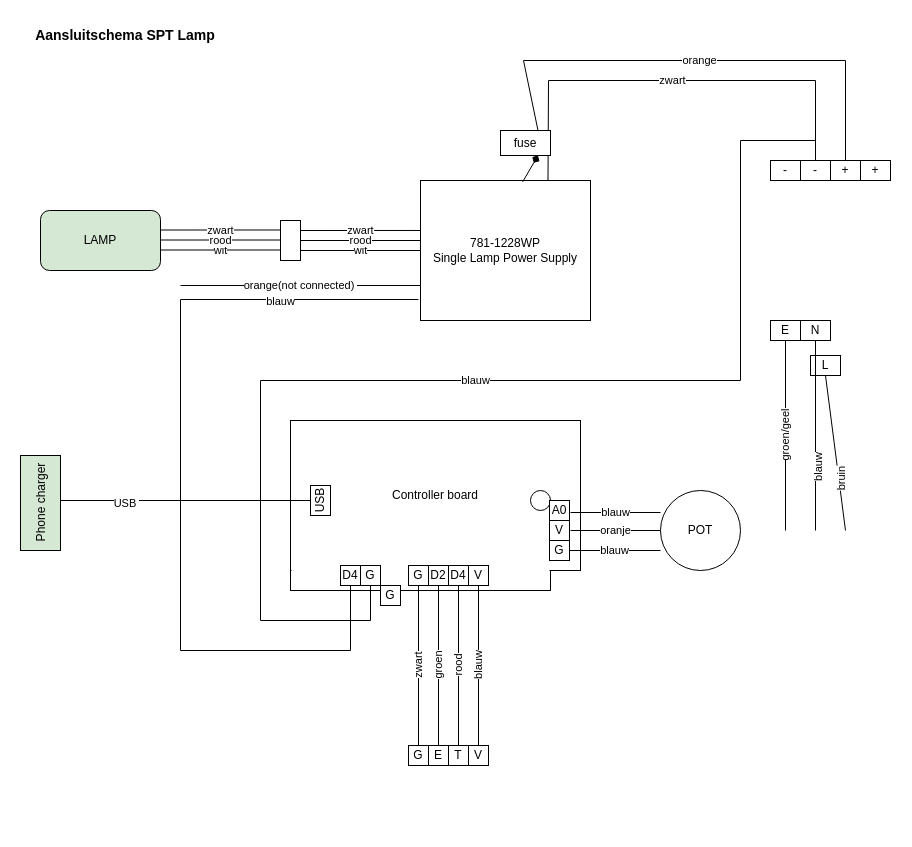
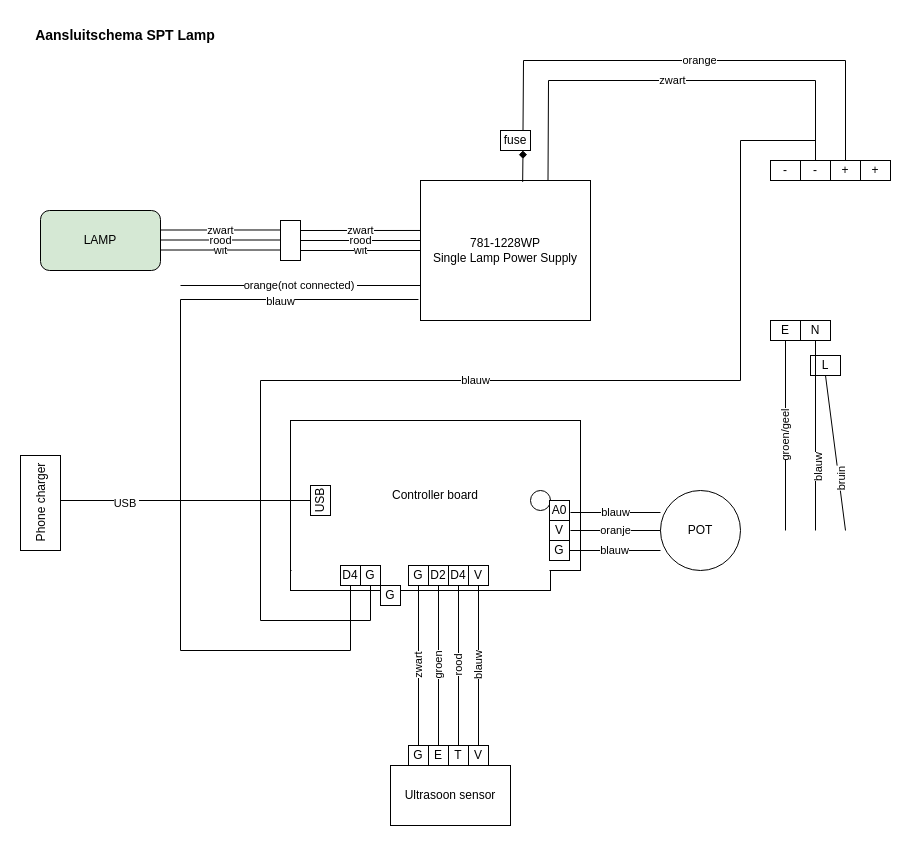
(526, 143) -> (516, 141)
(41, 503) -> (41, 503)
none -> (451, 796)
